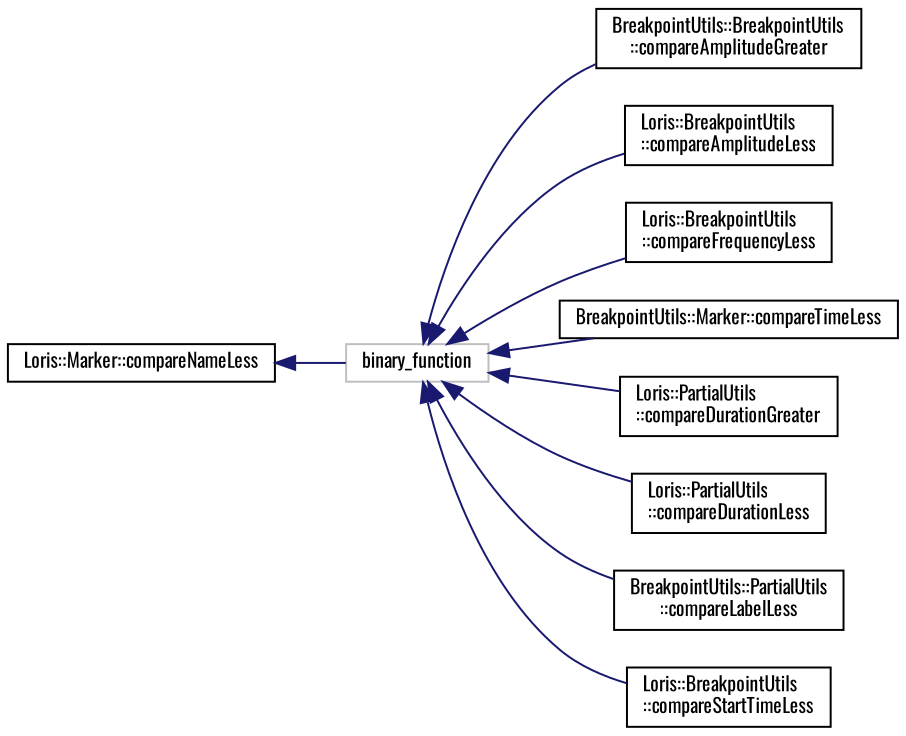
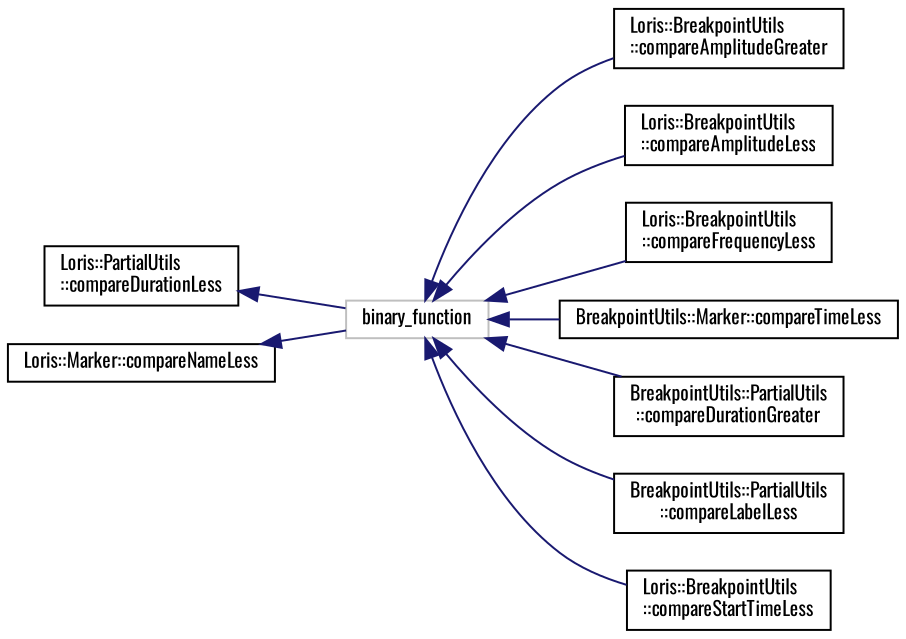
(729, 39) -> (729, 39)
(729, 406) -> (729, 406)
(541, 446) -> (302, 301)
